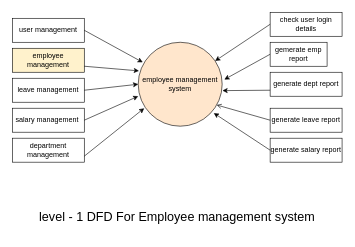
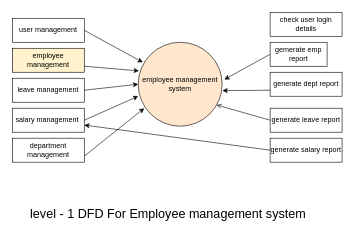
(244, 42) -> none
(243, 133) -> (179, 138)
(177, 216) -> (168, 213)
